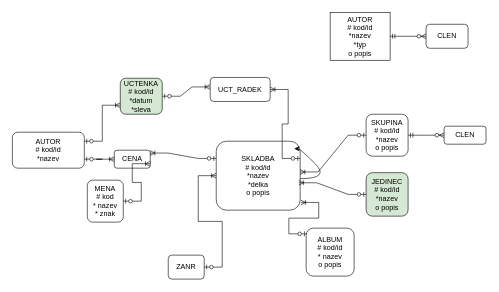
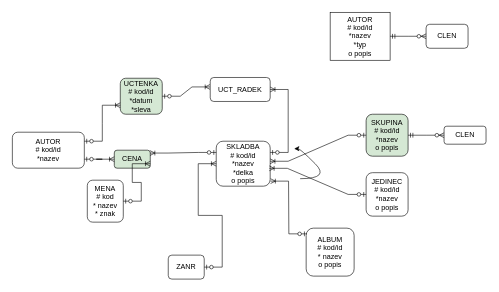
(387, 135) -> (387, 135)
(132, 159) -> (132, 159)
(258, 176) -> (243, 164)
(387, 195) -> (387, 195)
